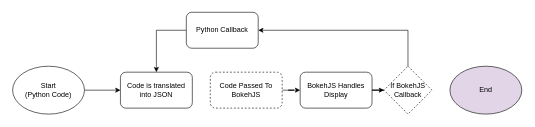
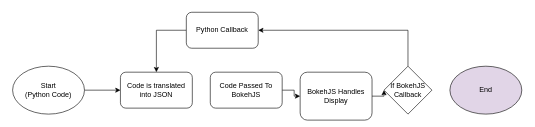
(246, 90) -> (246, 90)
(336, 90) -> (336, 96)
(408, 90) -> (408, 90)
